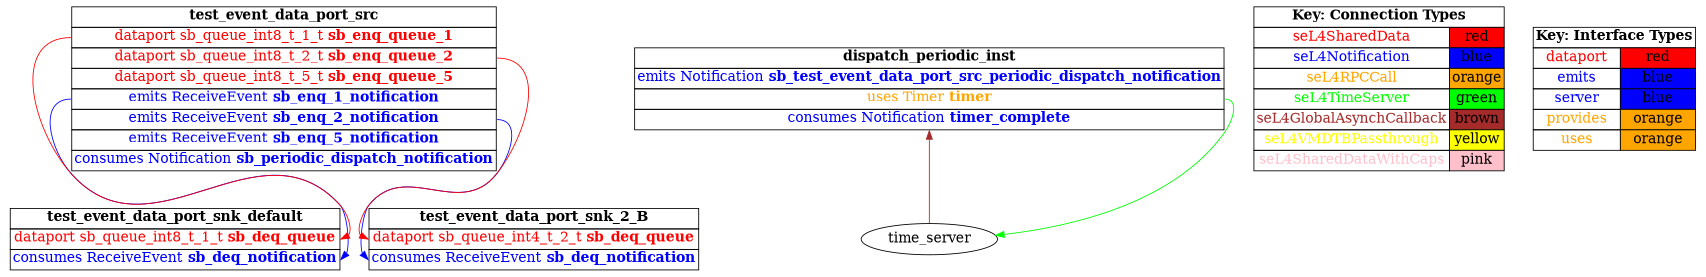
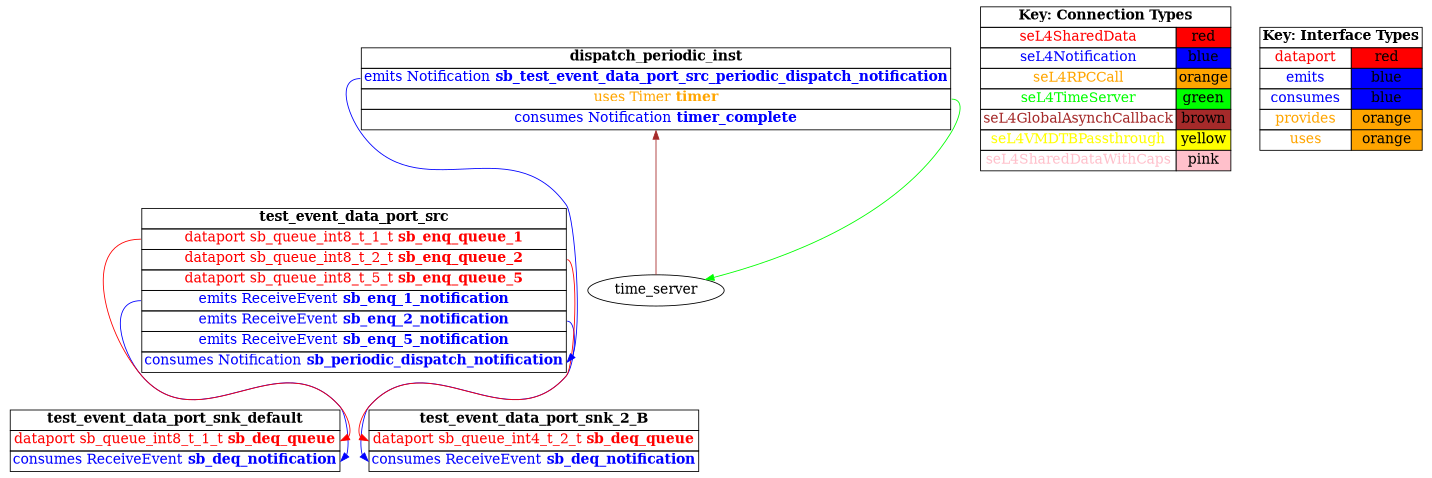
(1577, 98) -> (1306, 98)
none -> (507, 170)
